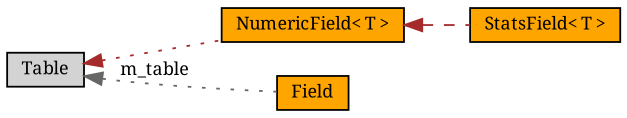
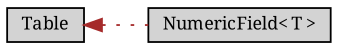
(313, 25) -> (240, 25)
(545, 25) -> none
(313, 93) -> none
